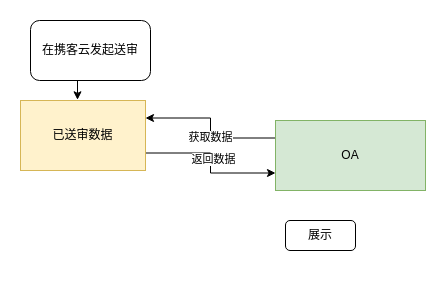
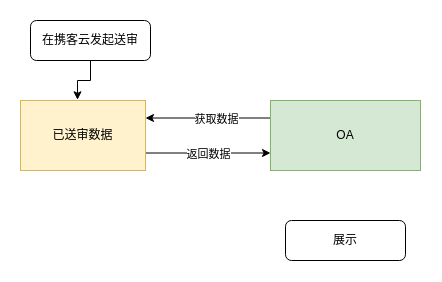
(91, 51) -> (91, 41)
(351, 156) -> (346, 136)
(321, 236) -> (346, 241)
